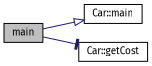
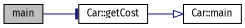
(59, 25) -> (160, 14)
